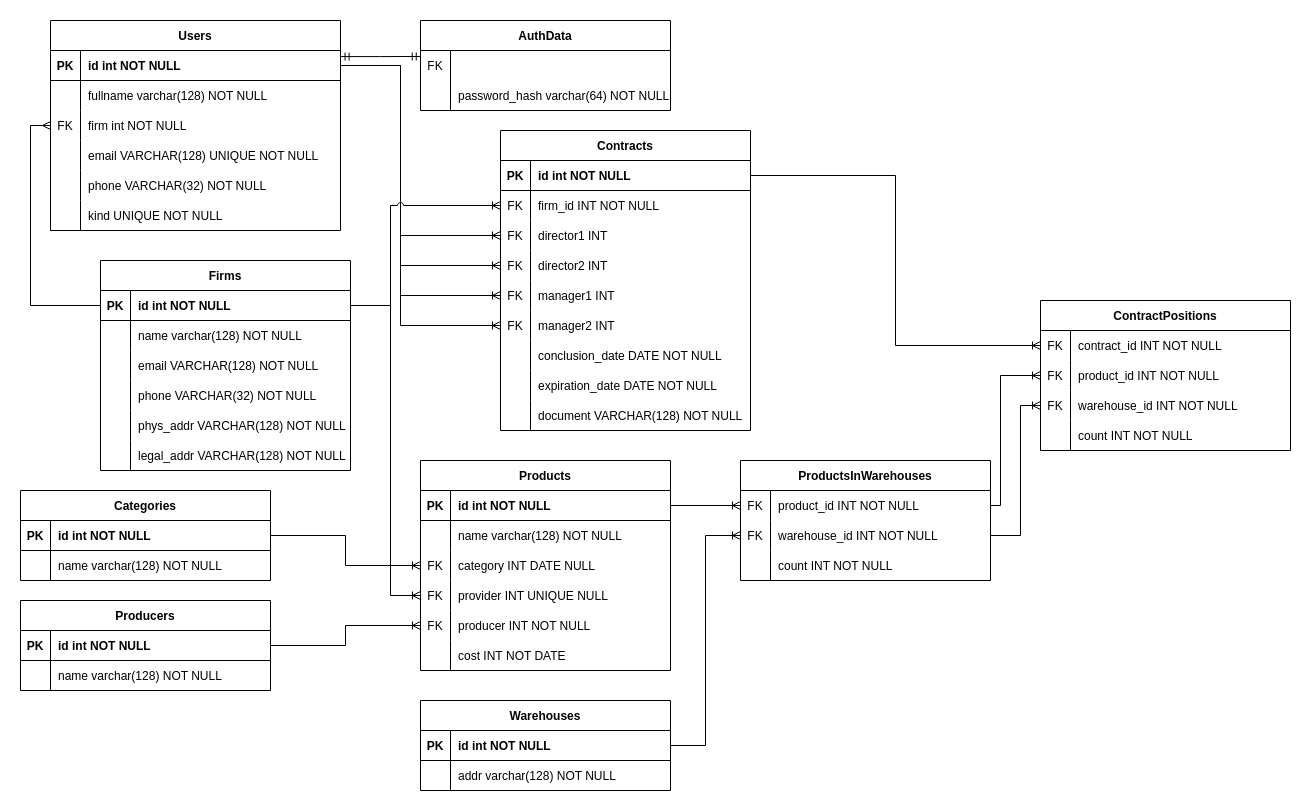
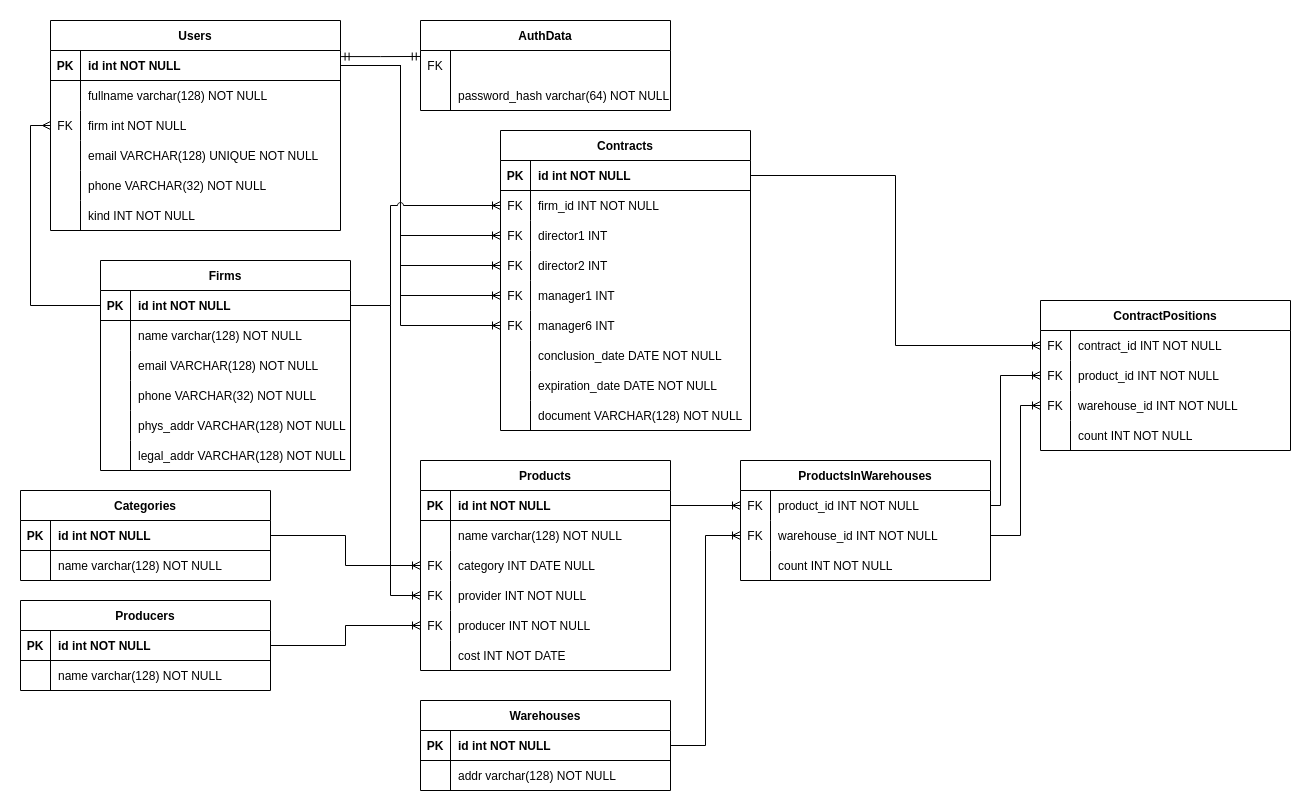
(149, 216) -> (139, 216)
(577, 326) -> (577, 326)
(532, 596) -> (522, 596)
